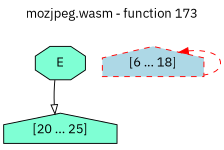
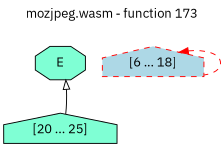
(54, 92) -> (67, 102)
